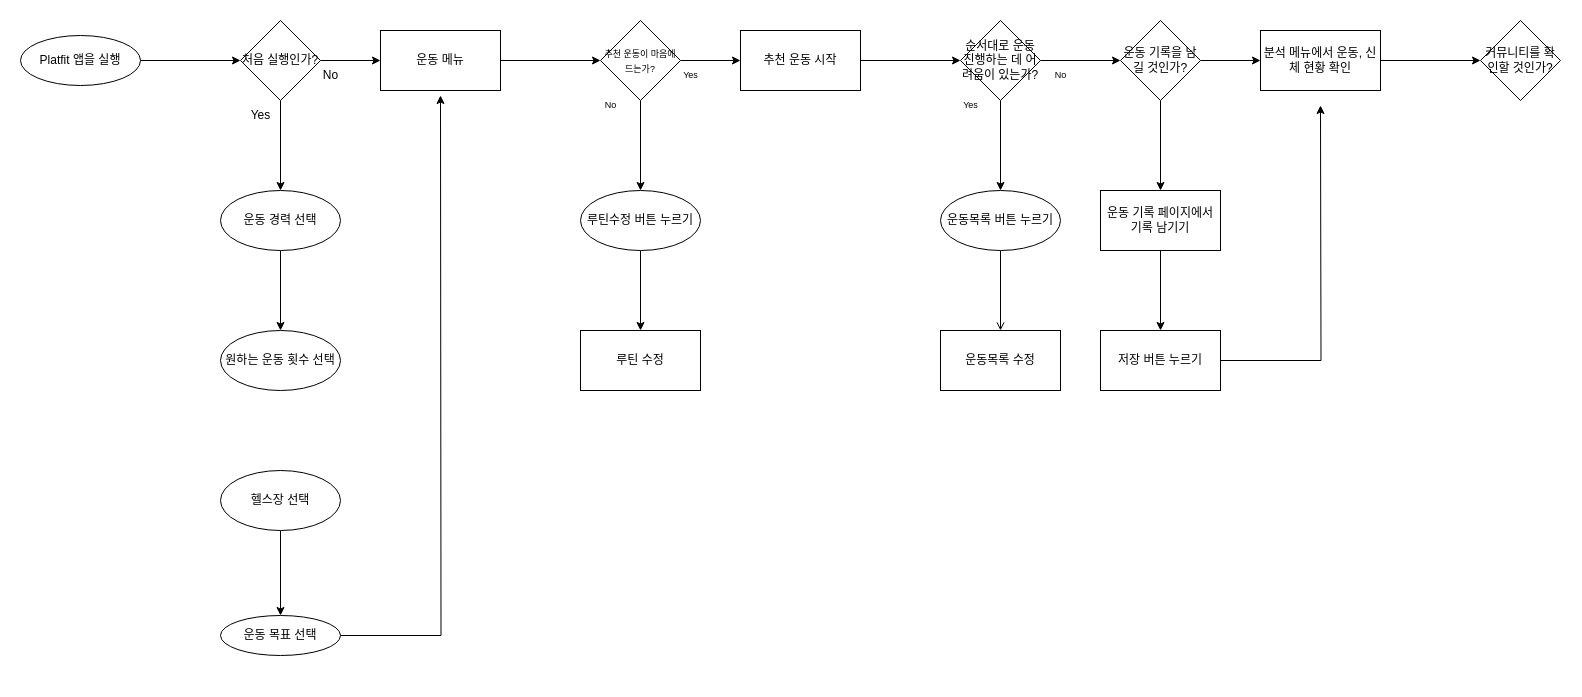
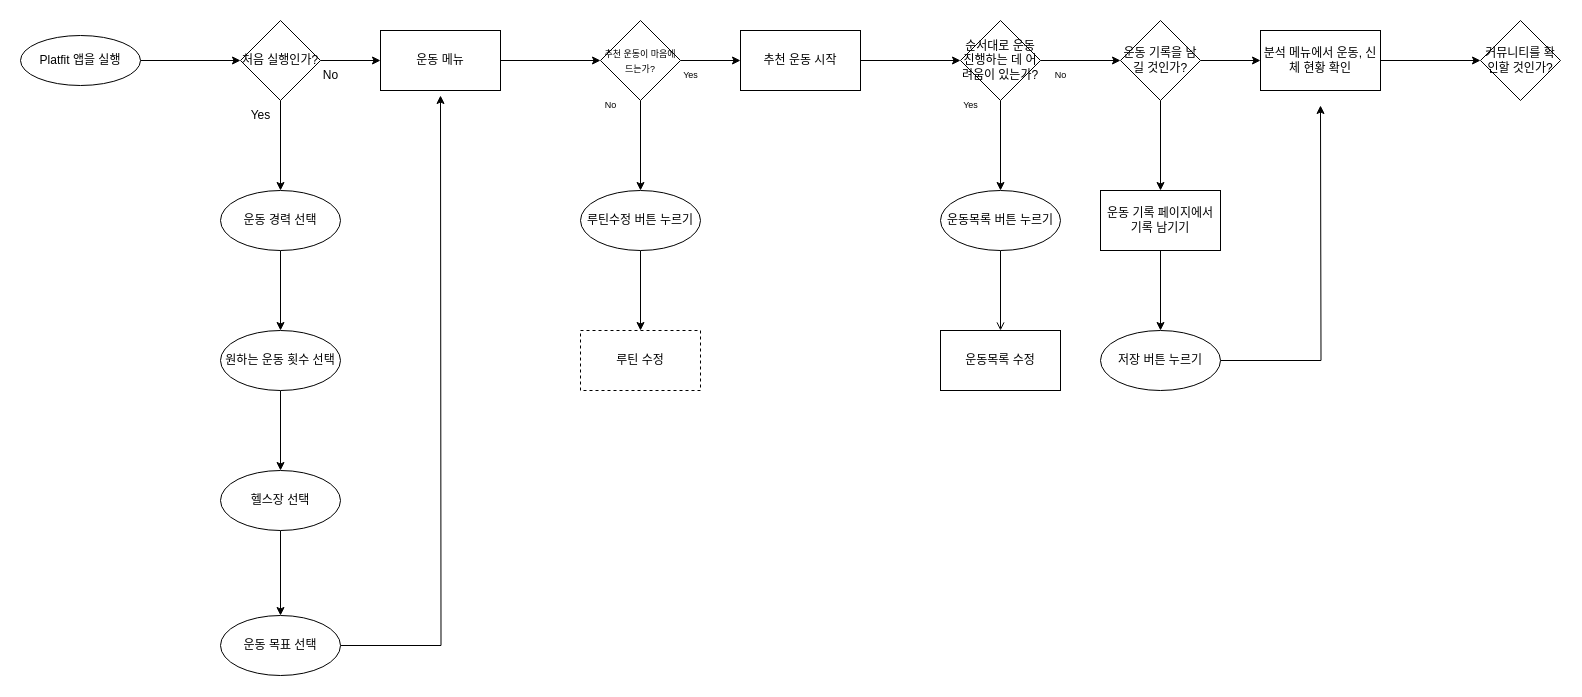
(641, 361) -> (641, 361)
(1161, 361) -> (1161, 361)
none -> (281, 427)
(281, 636) -> (281, 646)
